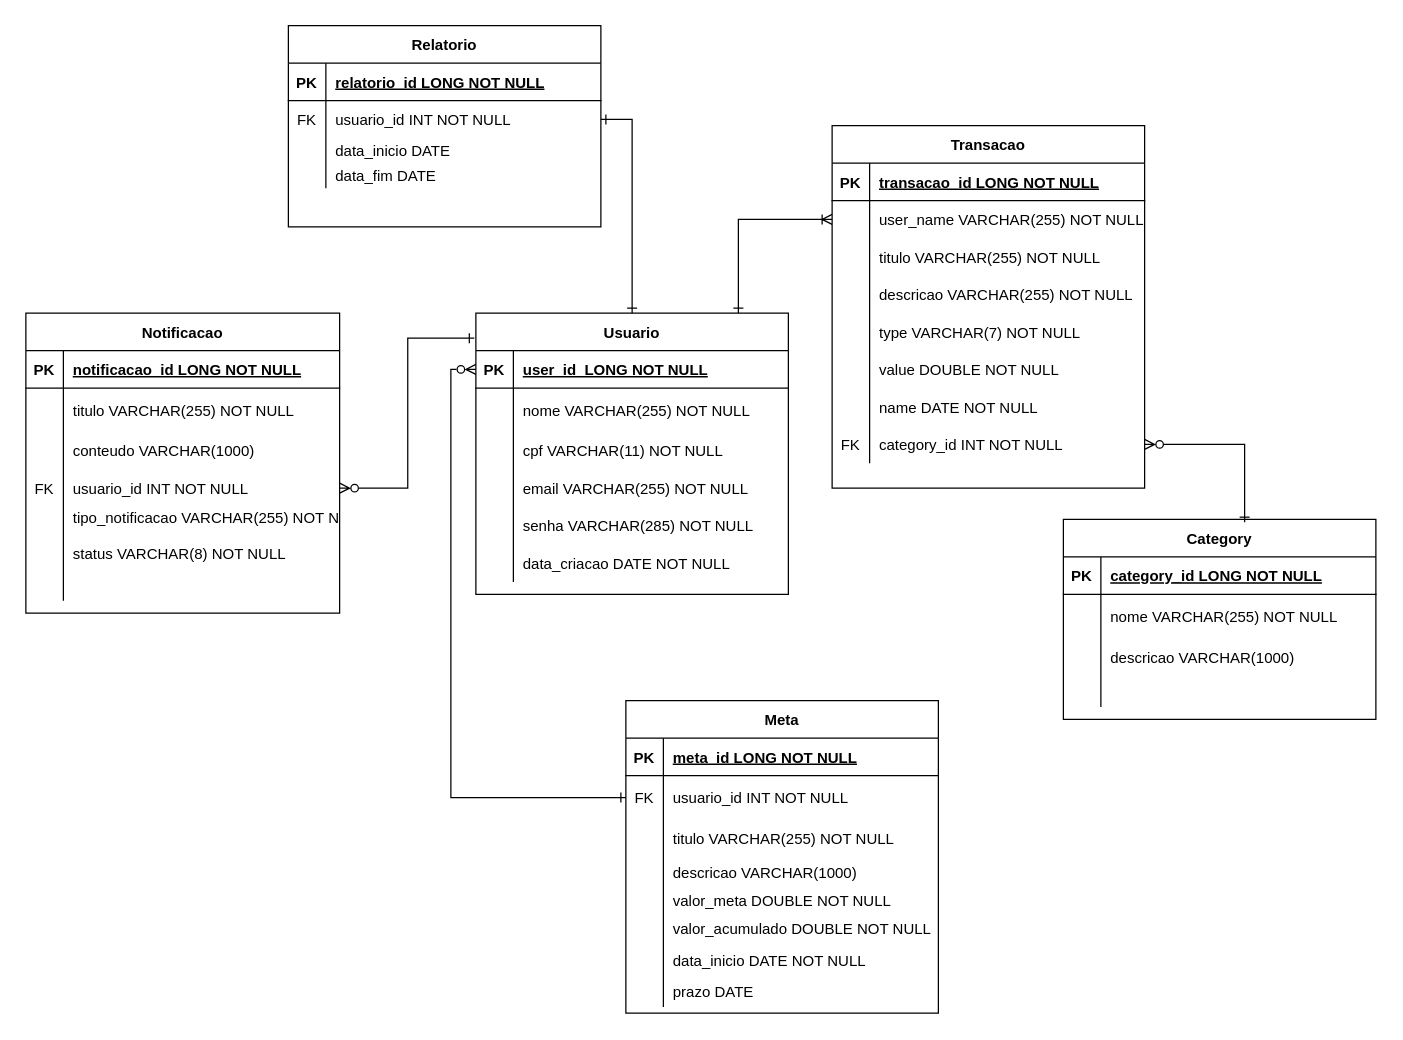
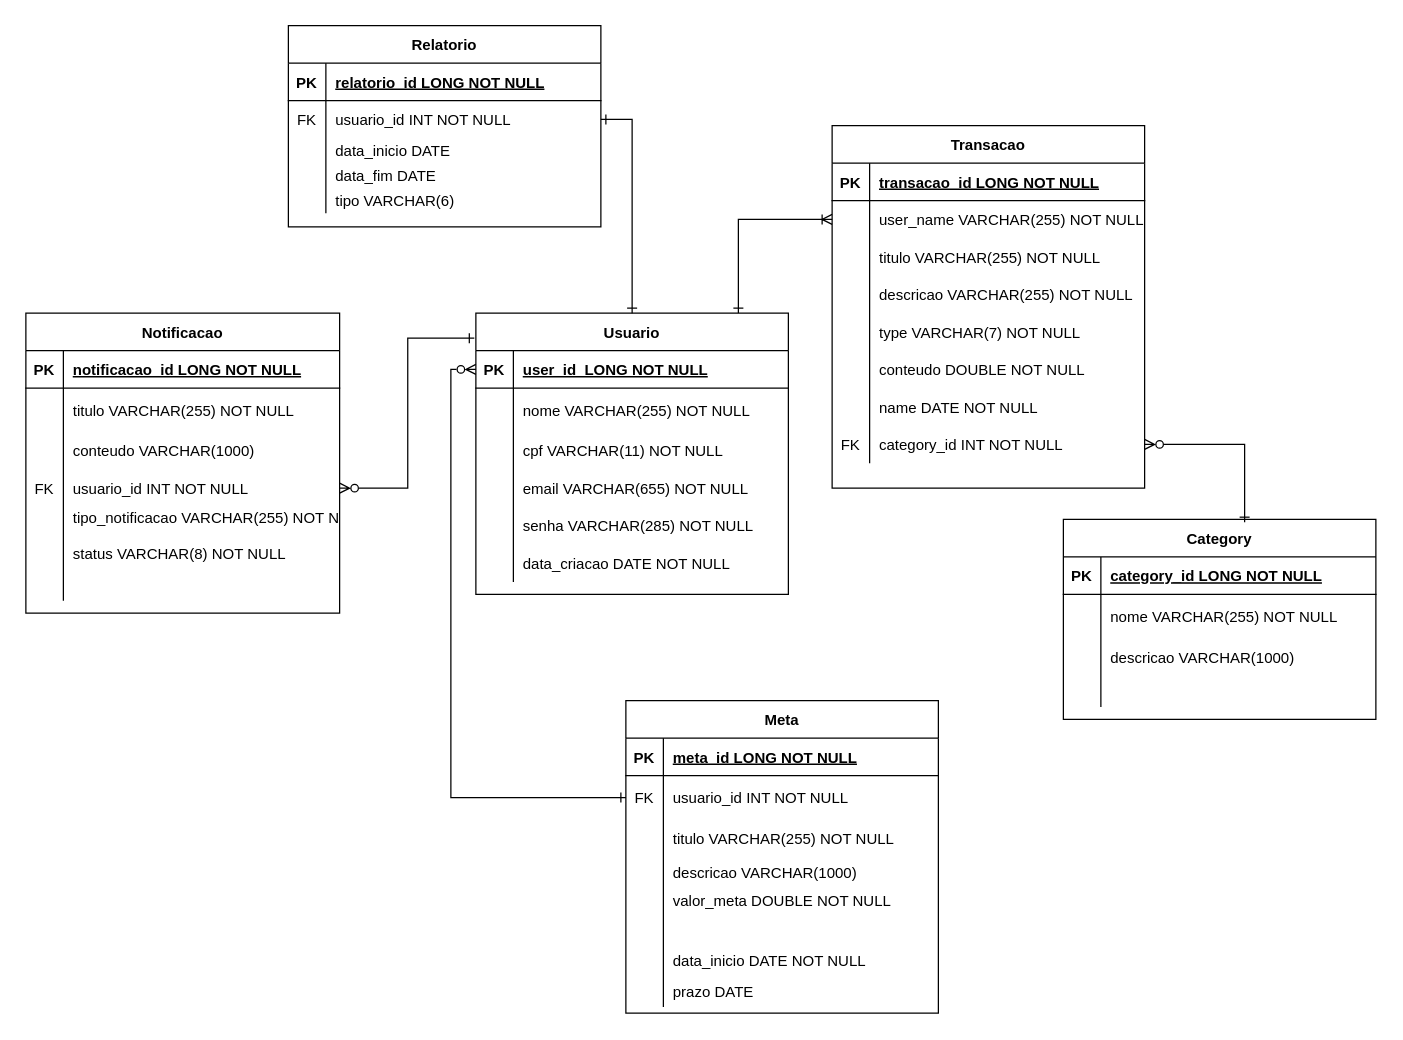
none -> (463, 201)
(959, 370) -> (974, 370)
(626, 489) -> (626, 489)
(801, 929) -> none
